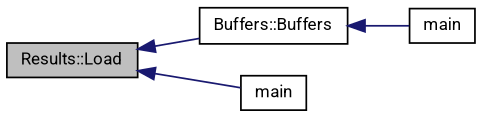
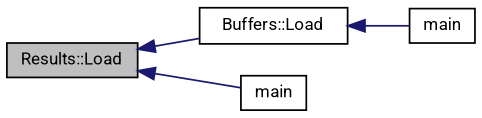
(274, 26) -> (274, 26)
